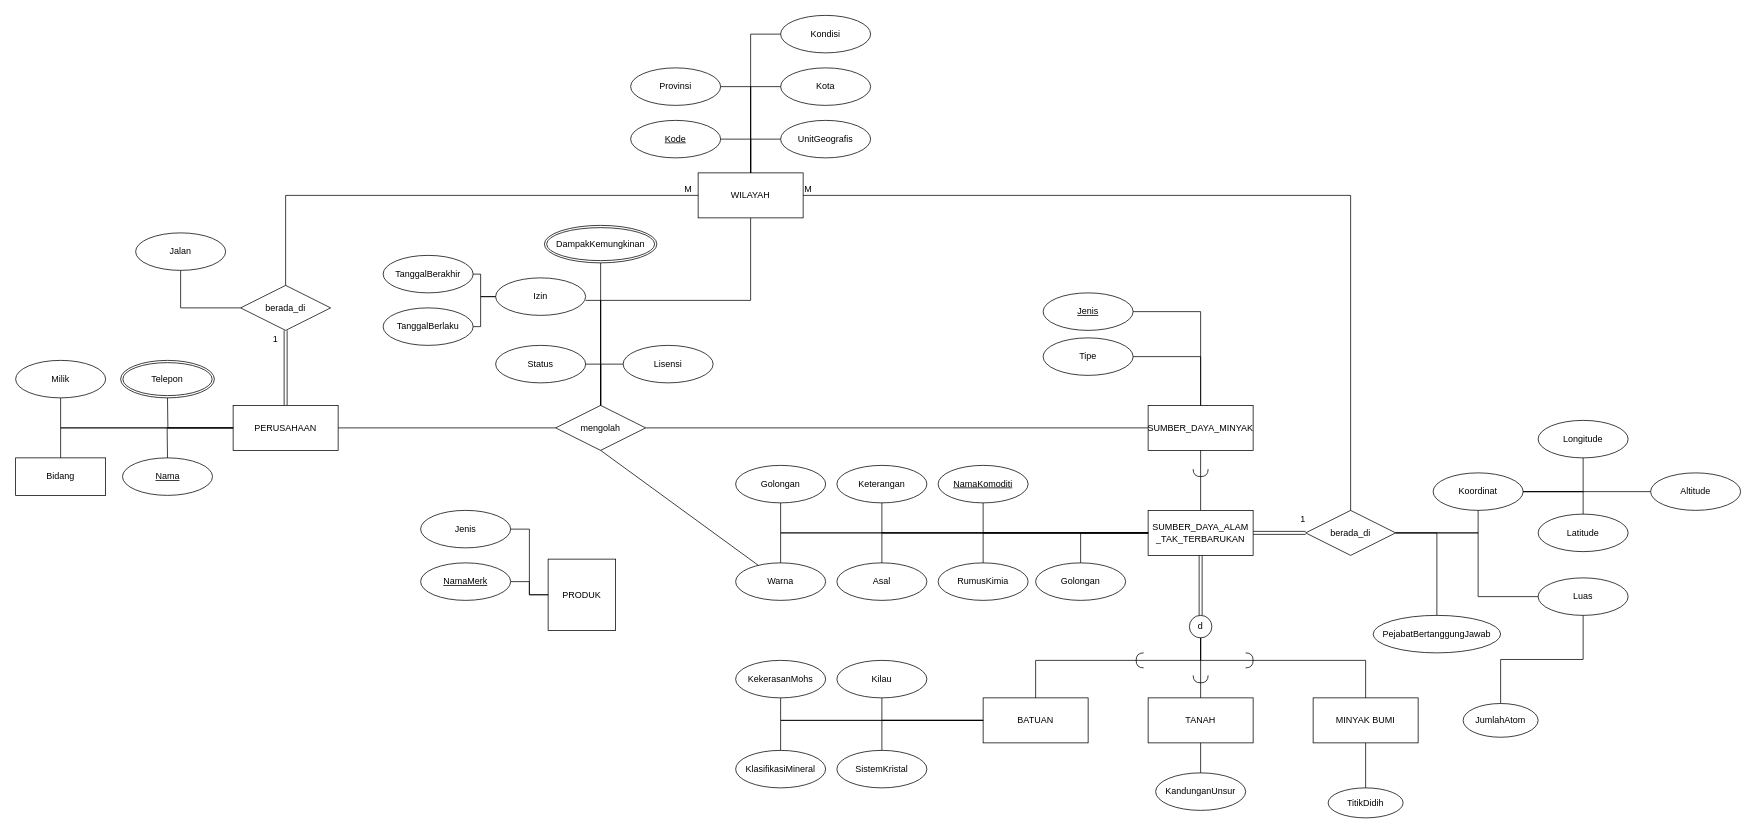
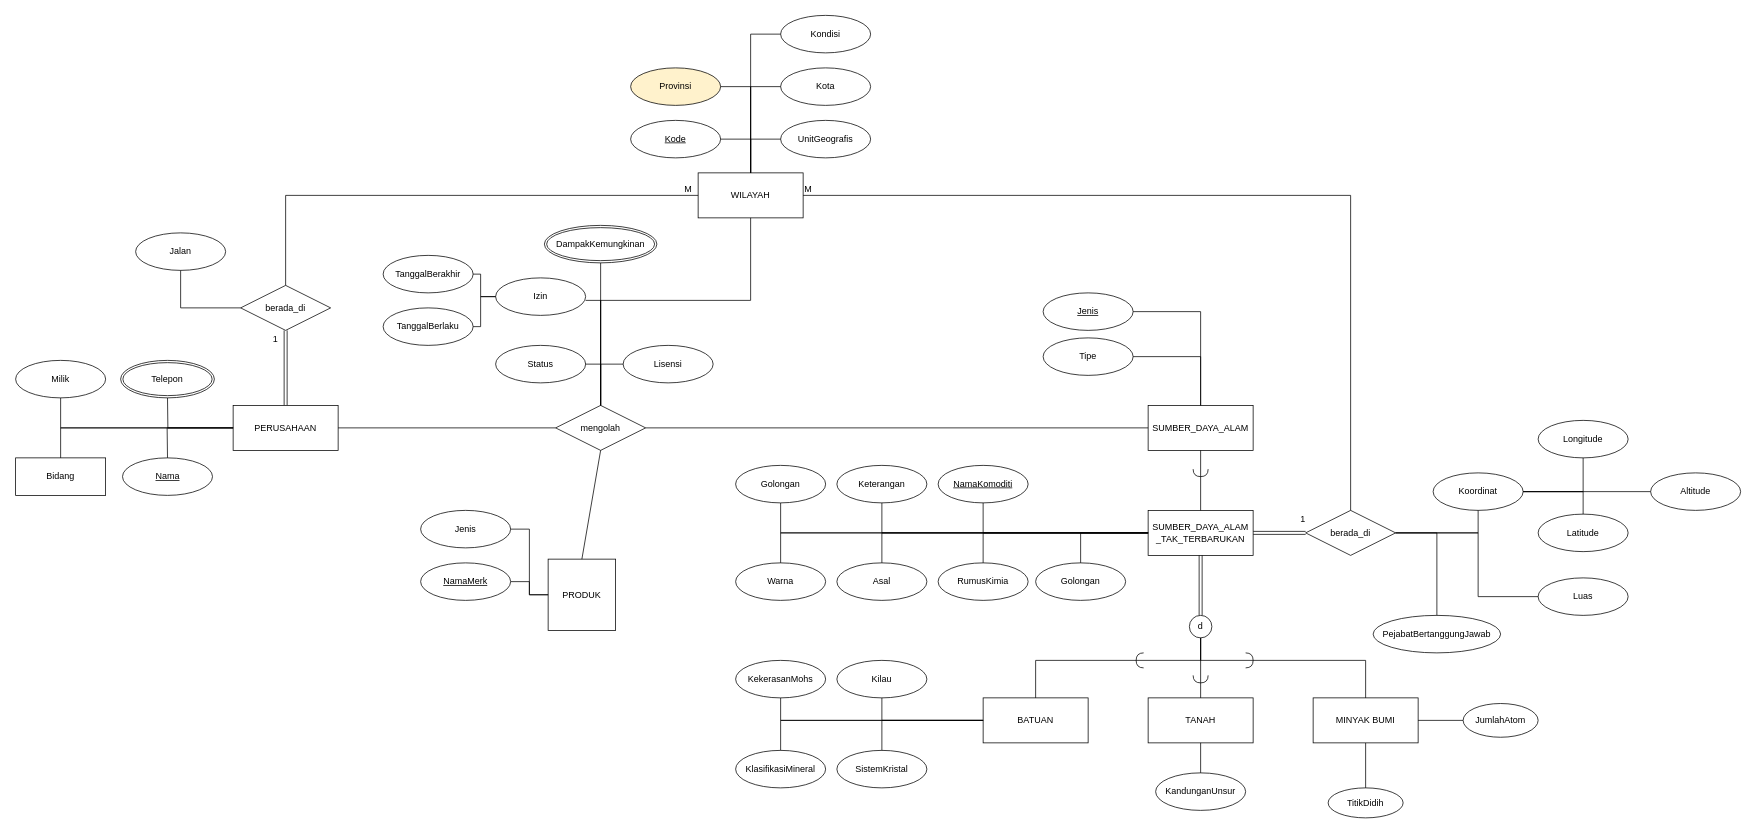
(675, 87) -> (675, 87)
(1200, 428) -> (1200, 428)
(679, 508) -> (591, 505)
(1542, 659) -> (1441, 720)
